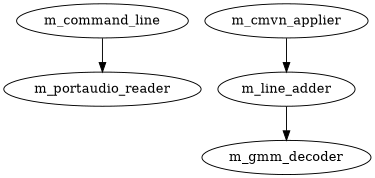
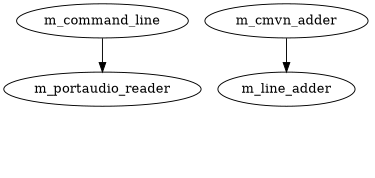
(286, 21) -> (286, 21)
(286, 157) -> none
